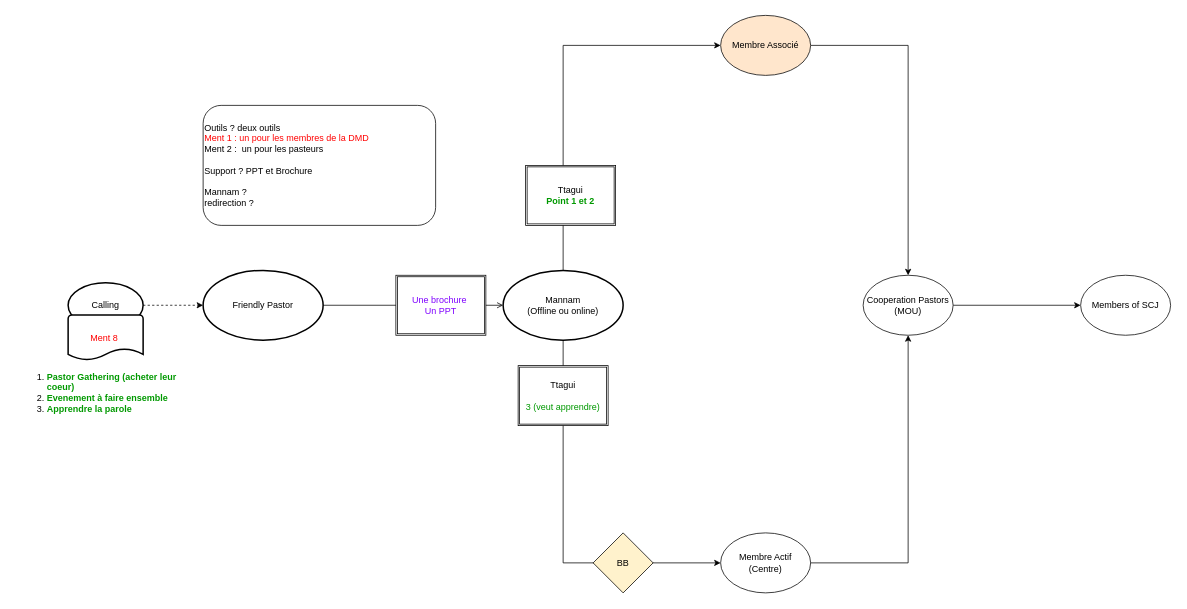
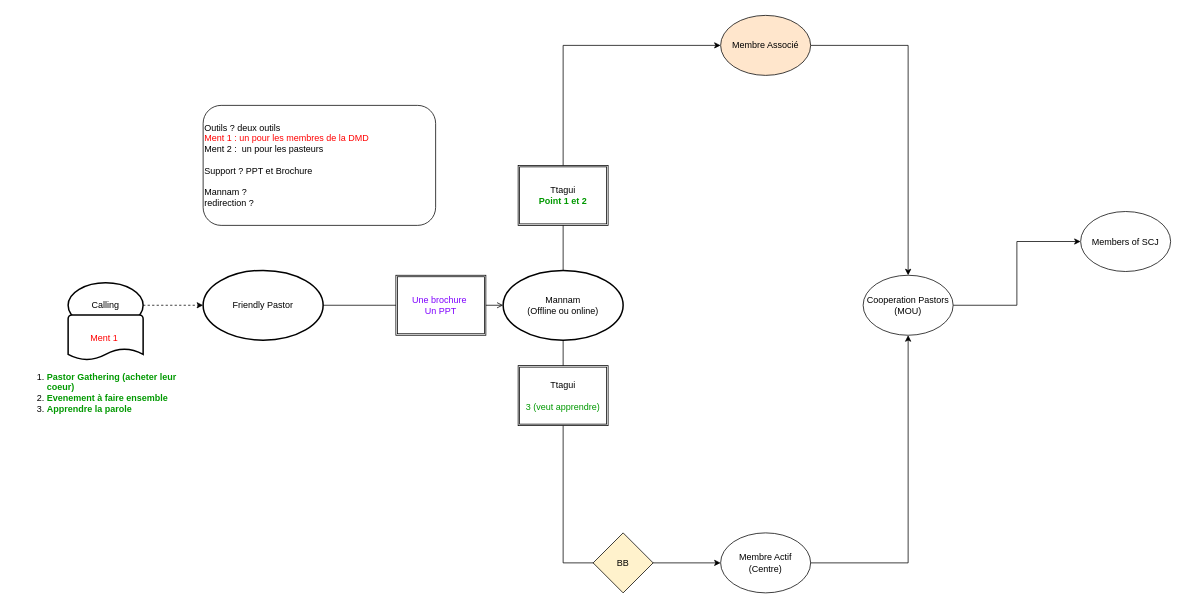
(570, 195) -> (563, 195)
(1125, 305) -> (1125, 242)
(105, 338) -> (105, 338)
